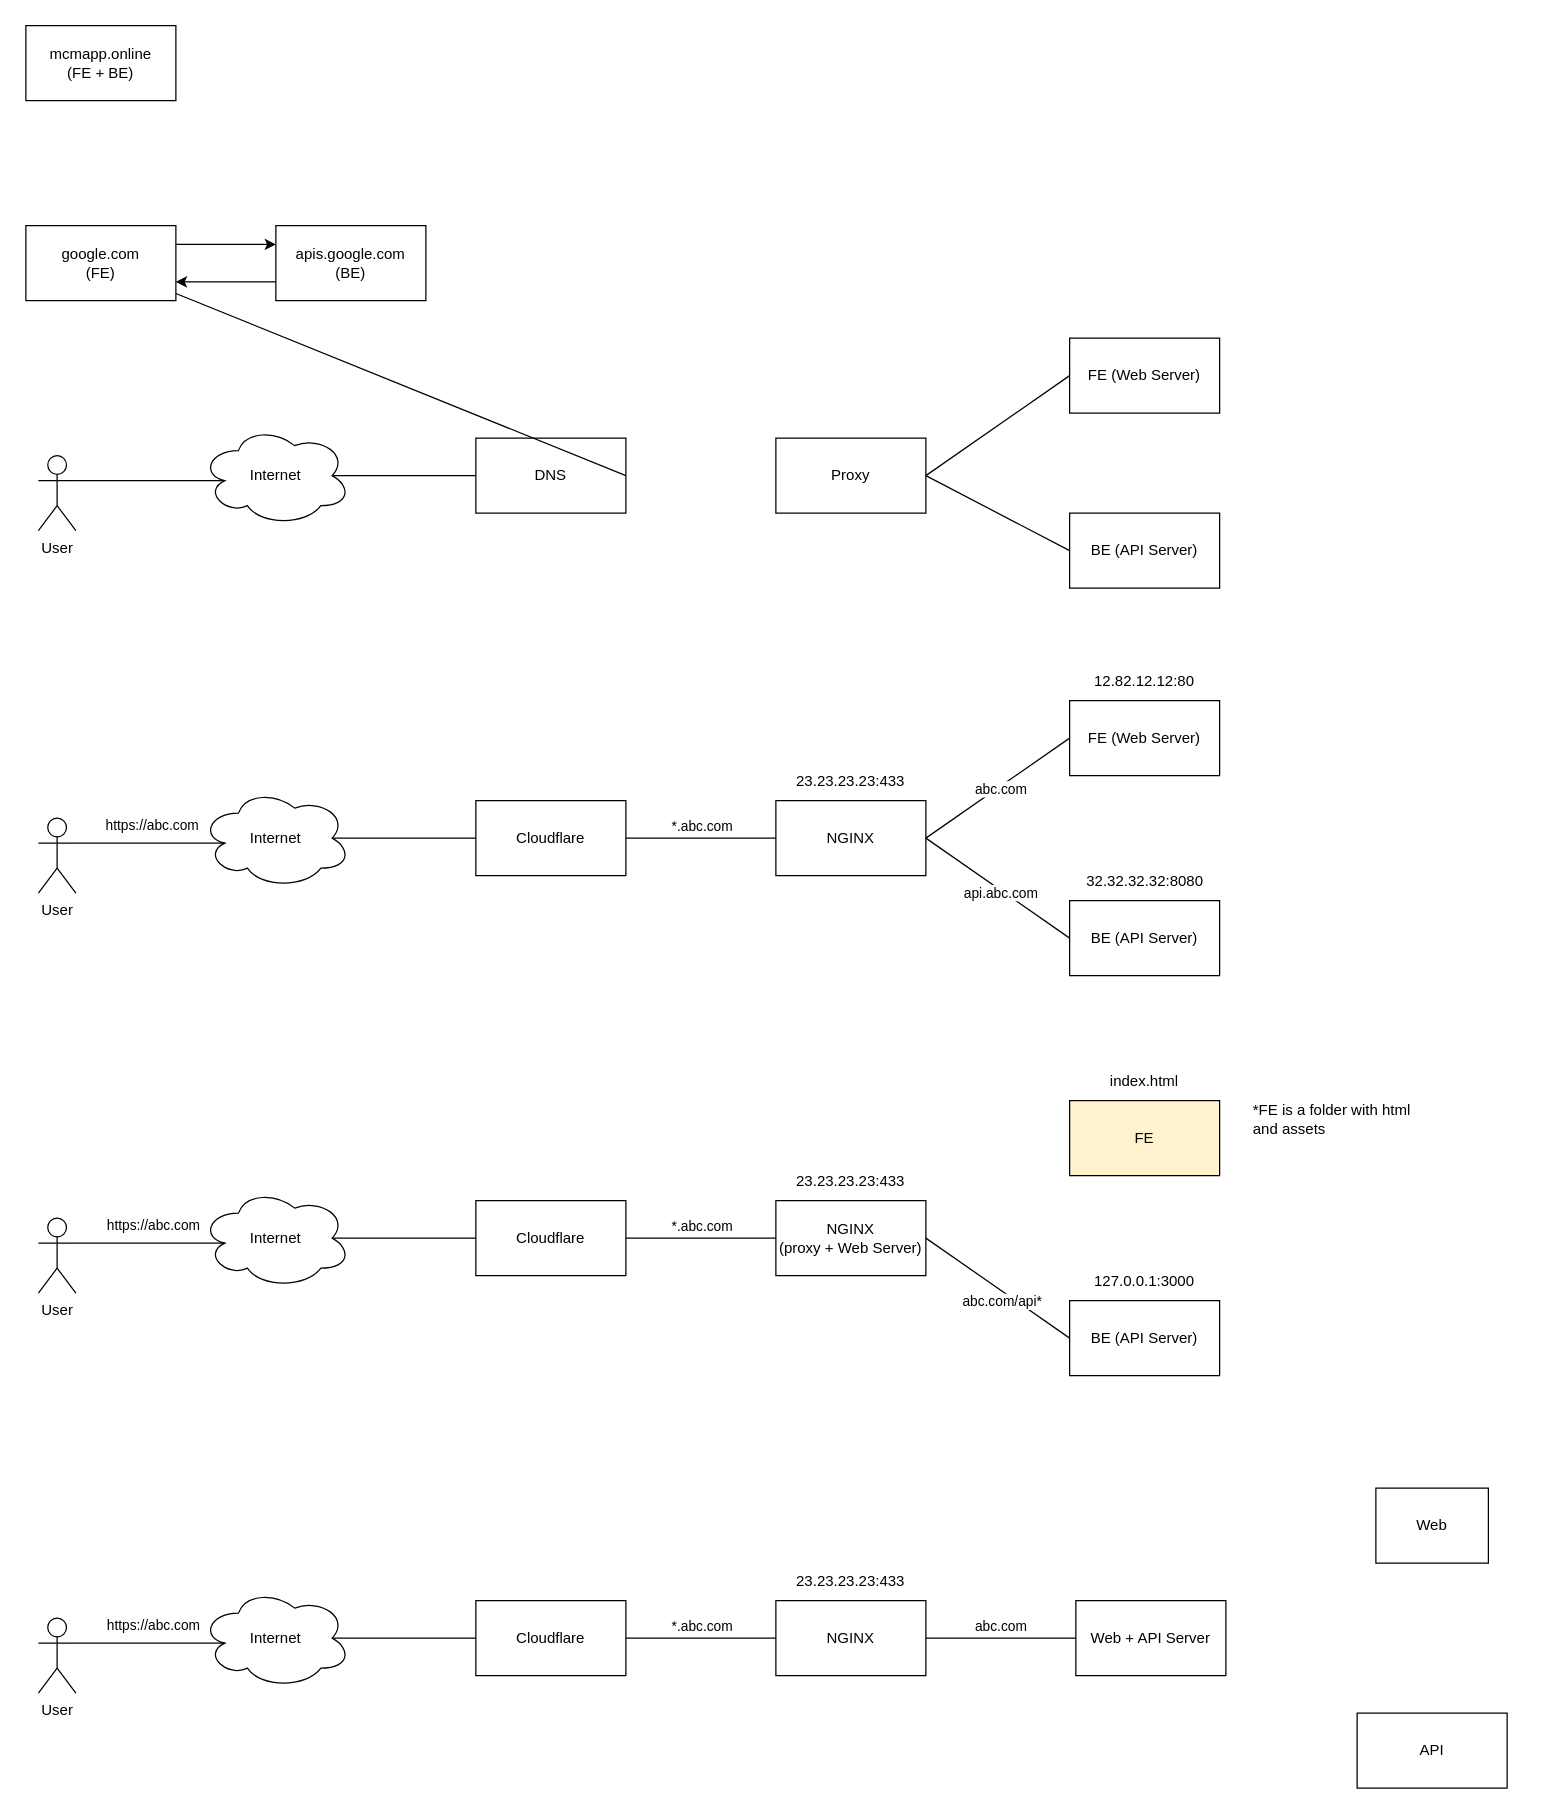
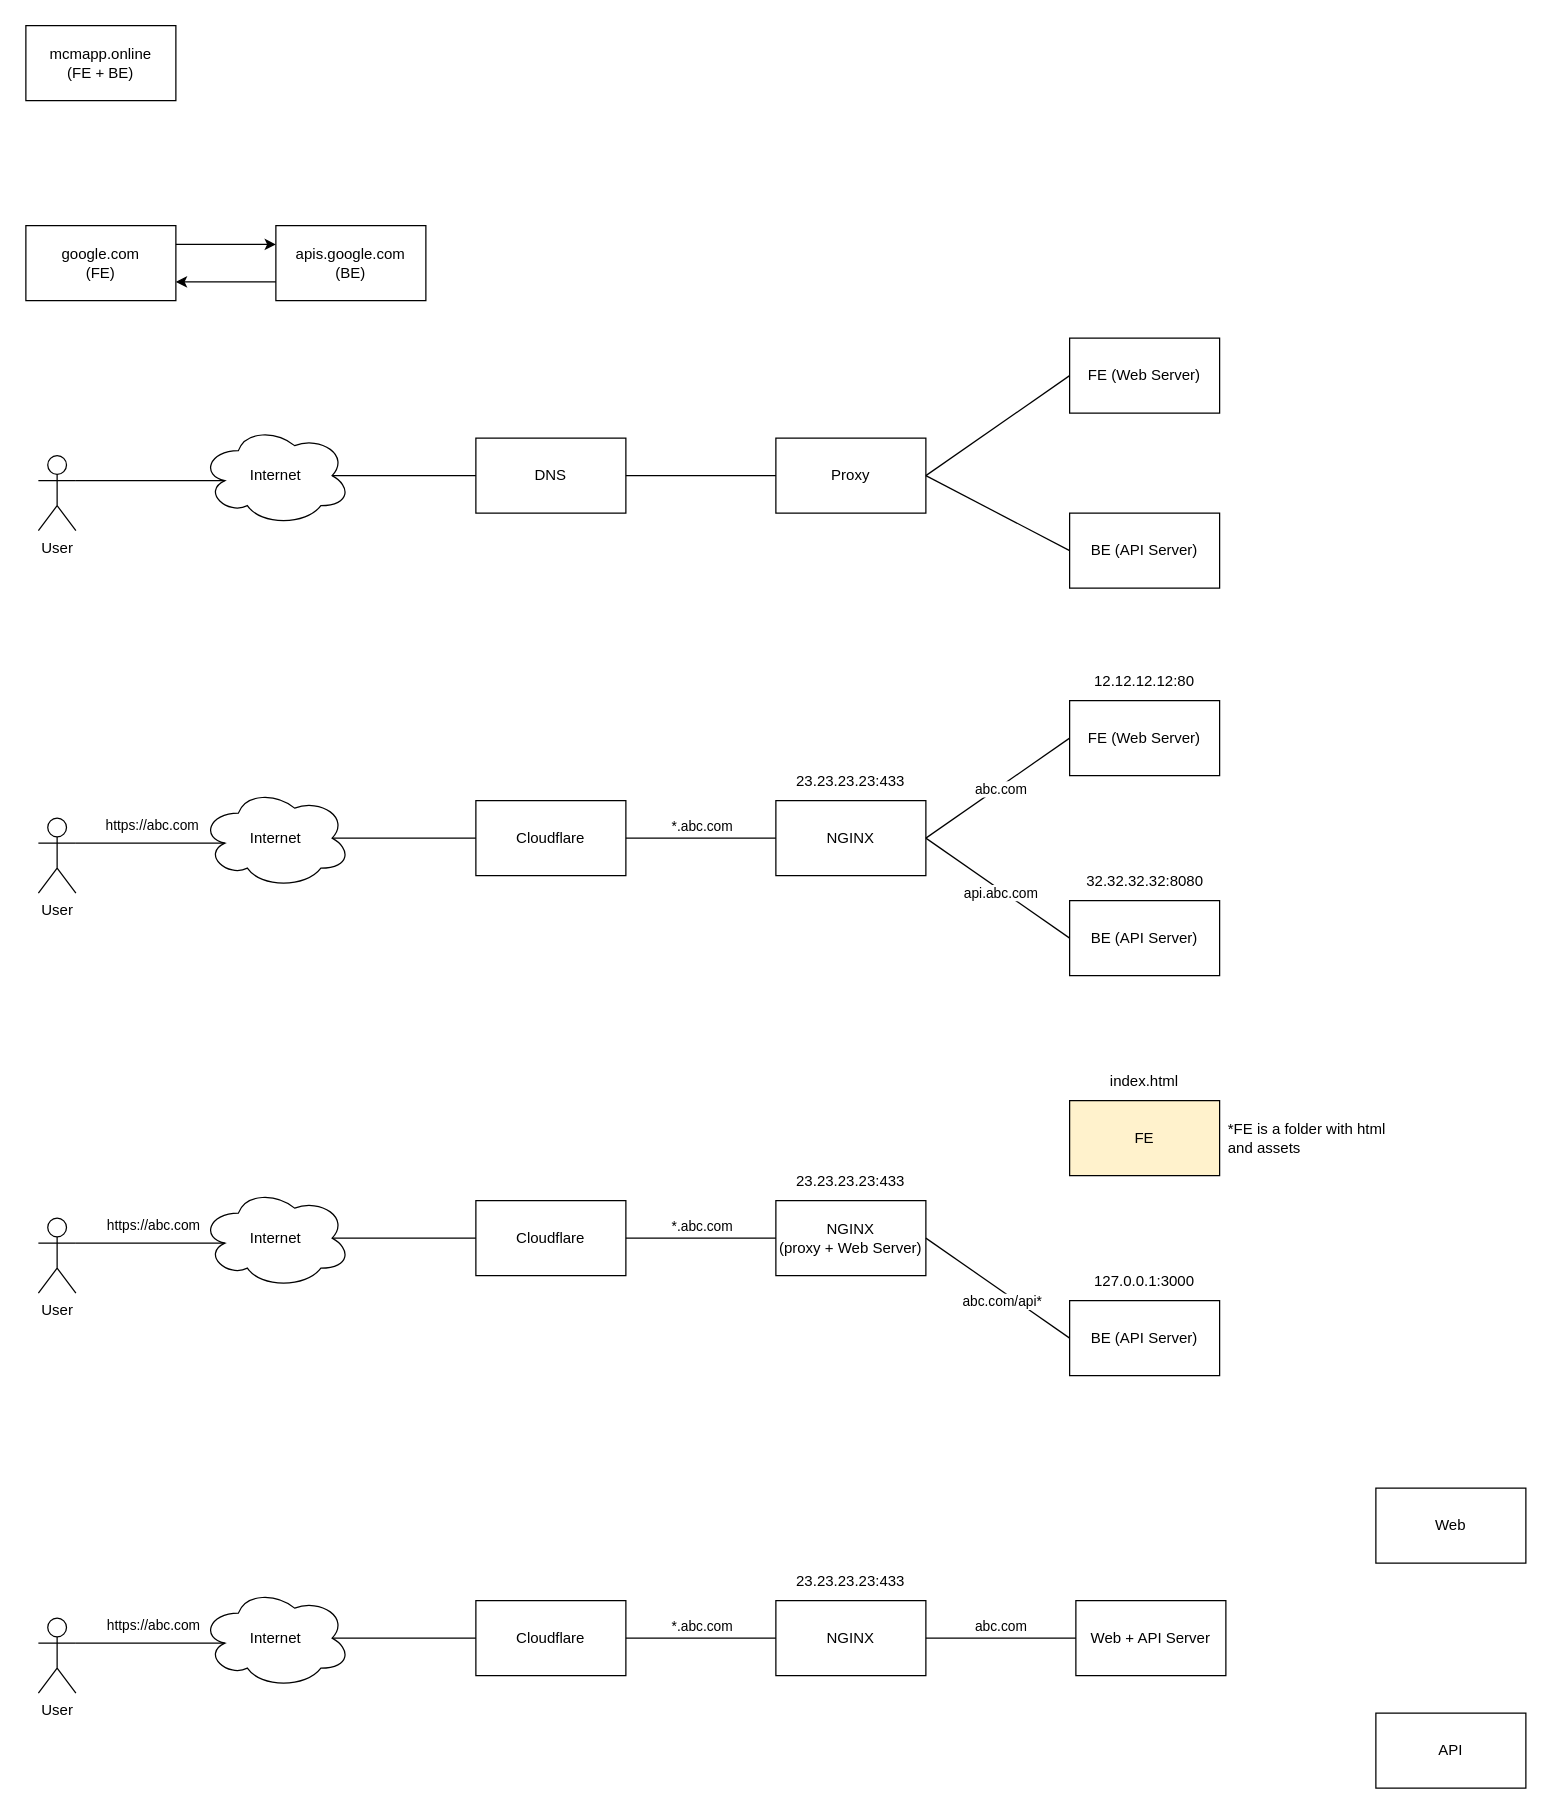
(401, 385) -> (701, 476)
(1144, 682) -> (1144, 682)
(1338, 1119) -> (1313, 1138)
(1432, 1526) -> (1451, 1526)
(1432, 1751) -> (1451, 1751)
